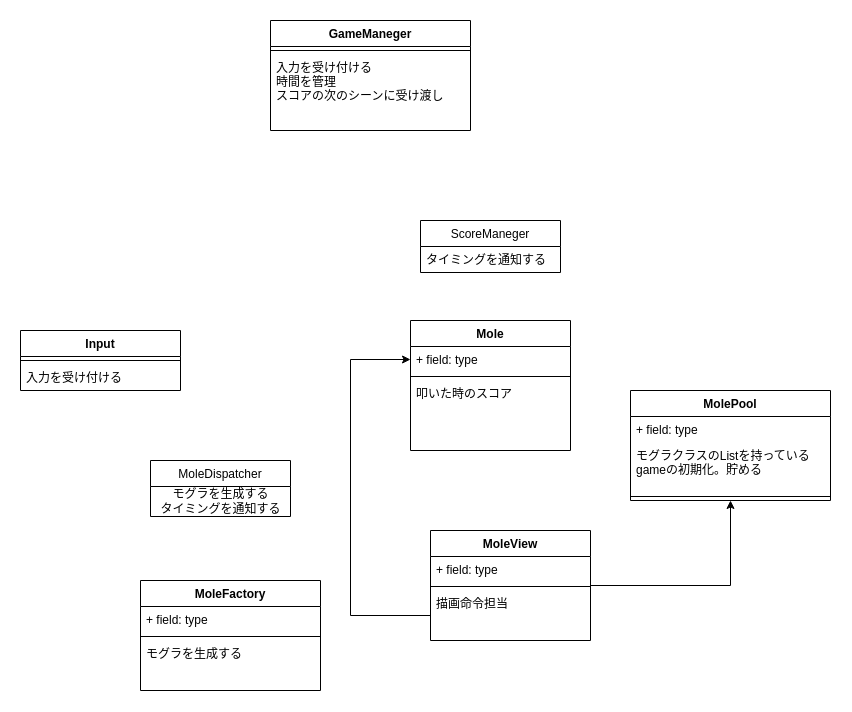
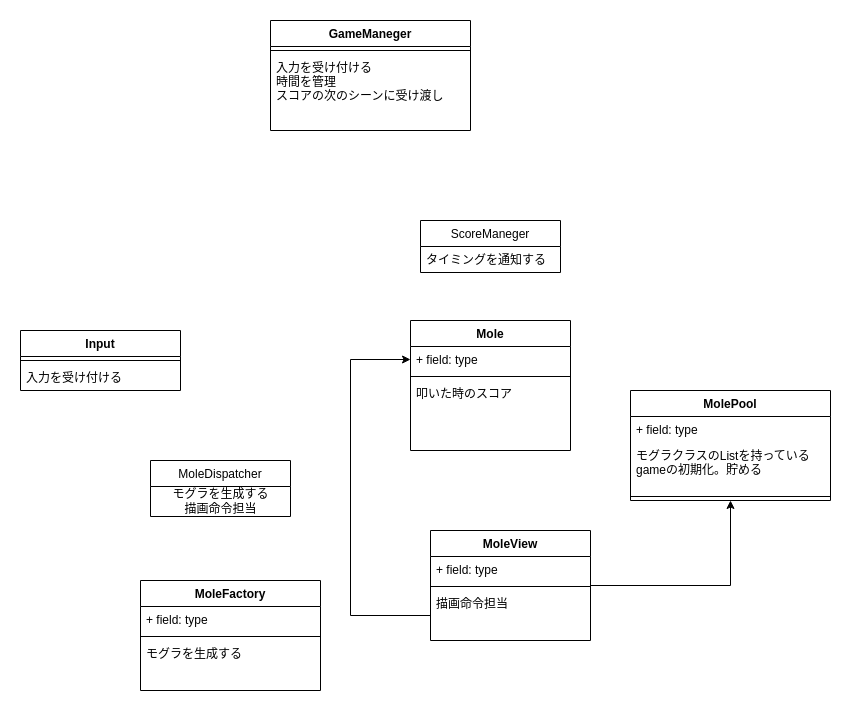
(221, 502) -> (221, 502)
